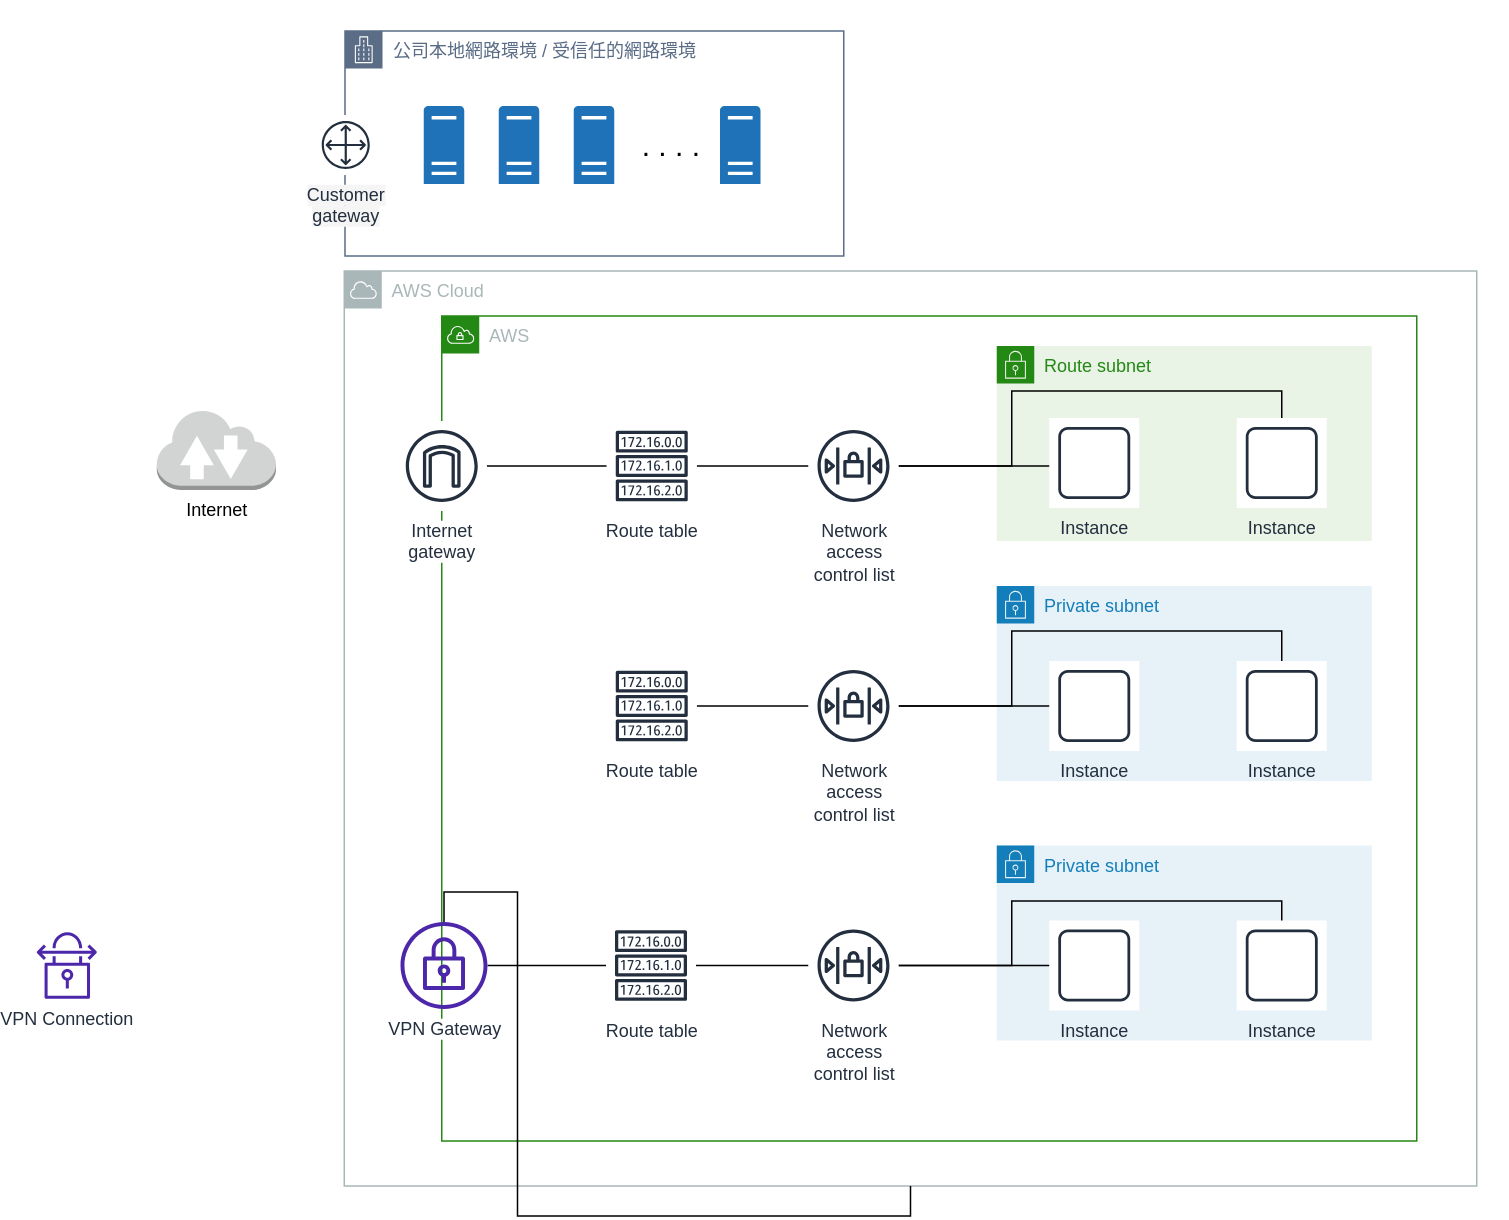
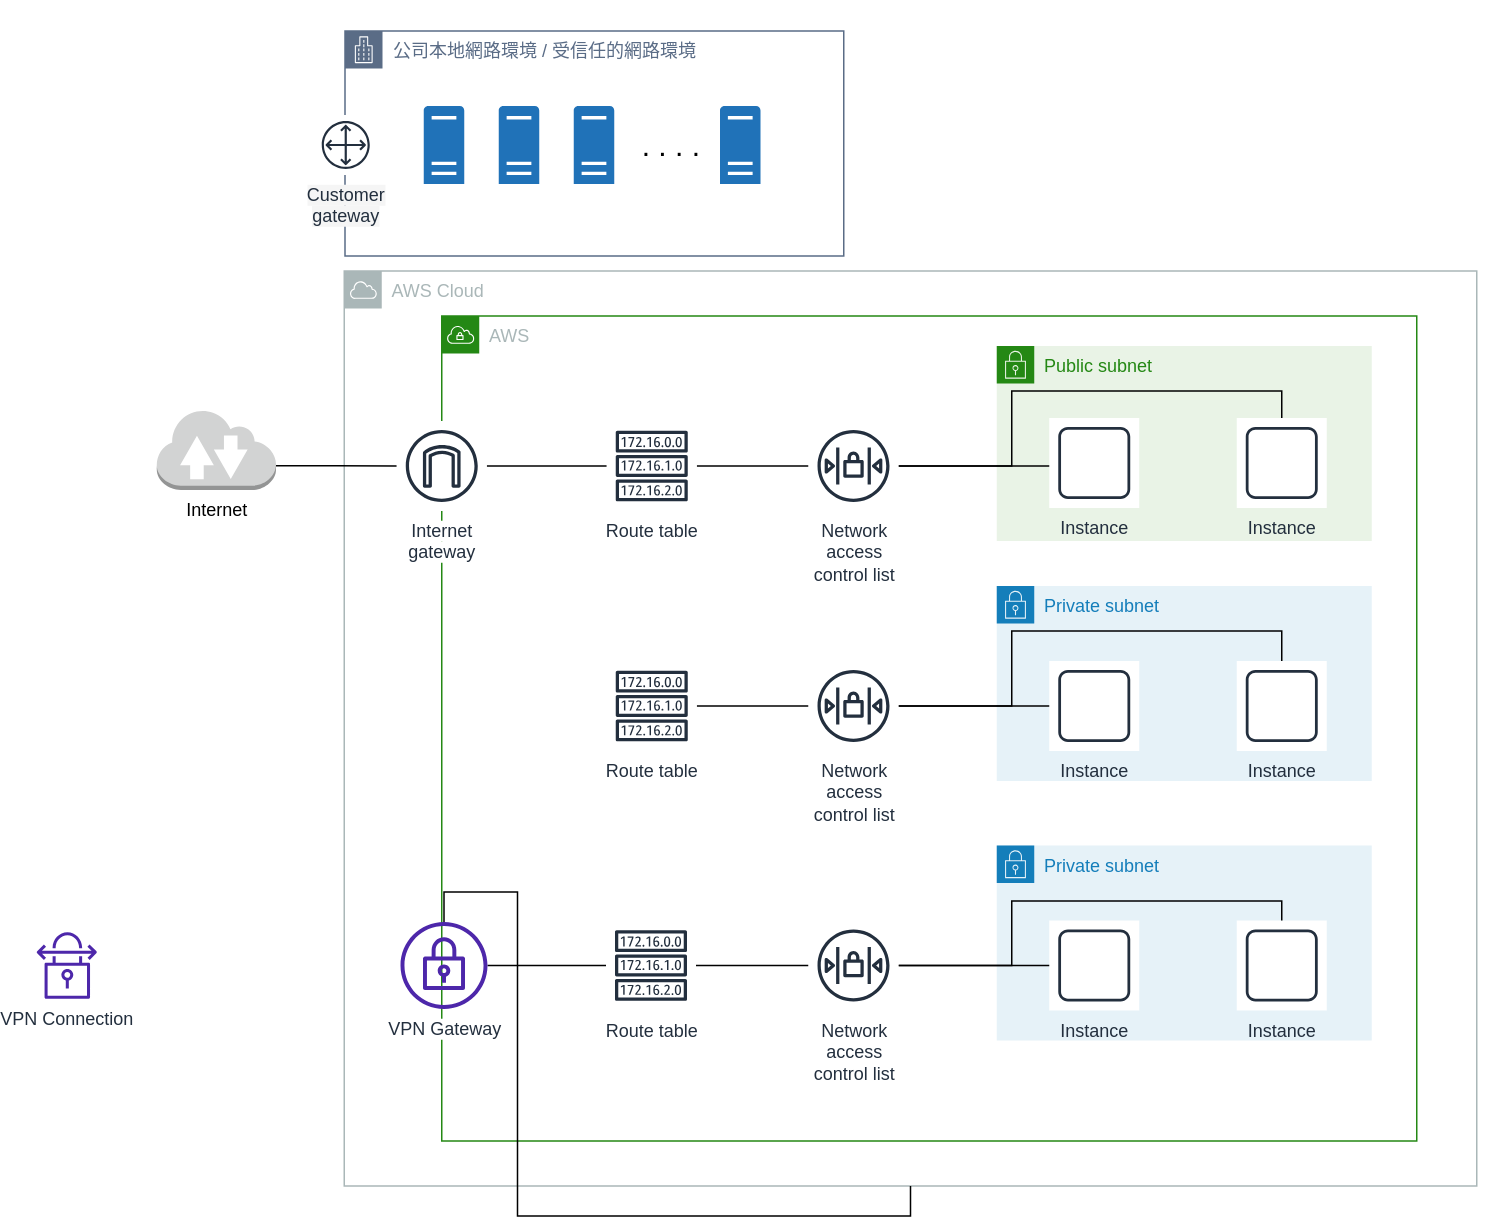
(1103, 367) -> (1103, 367)
none -> (336, 465)
